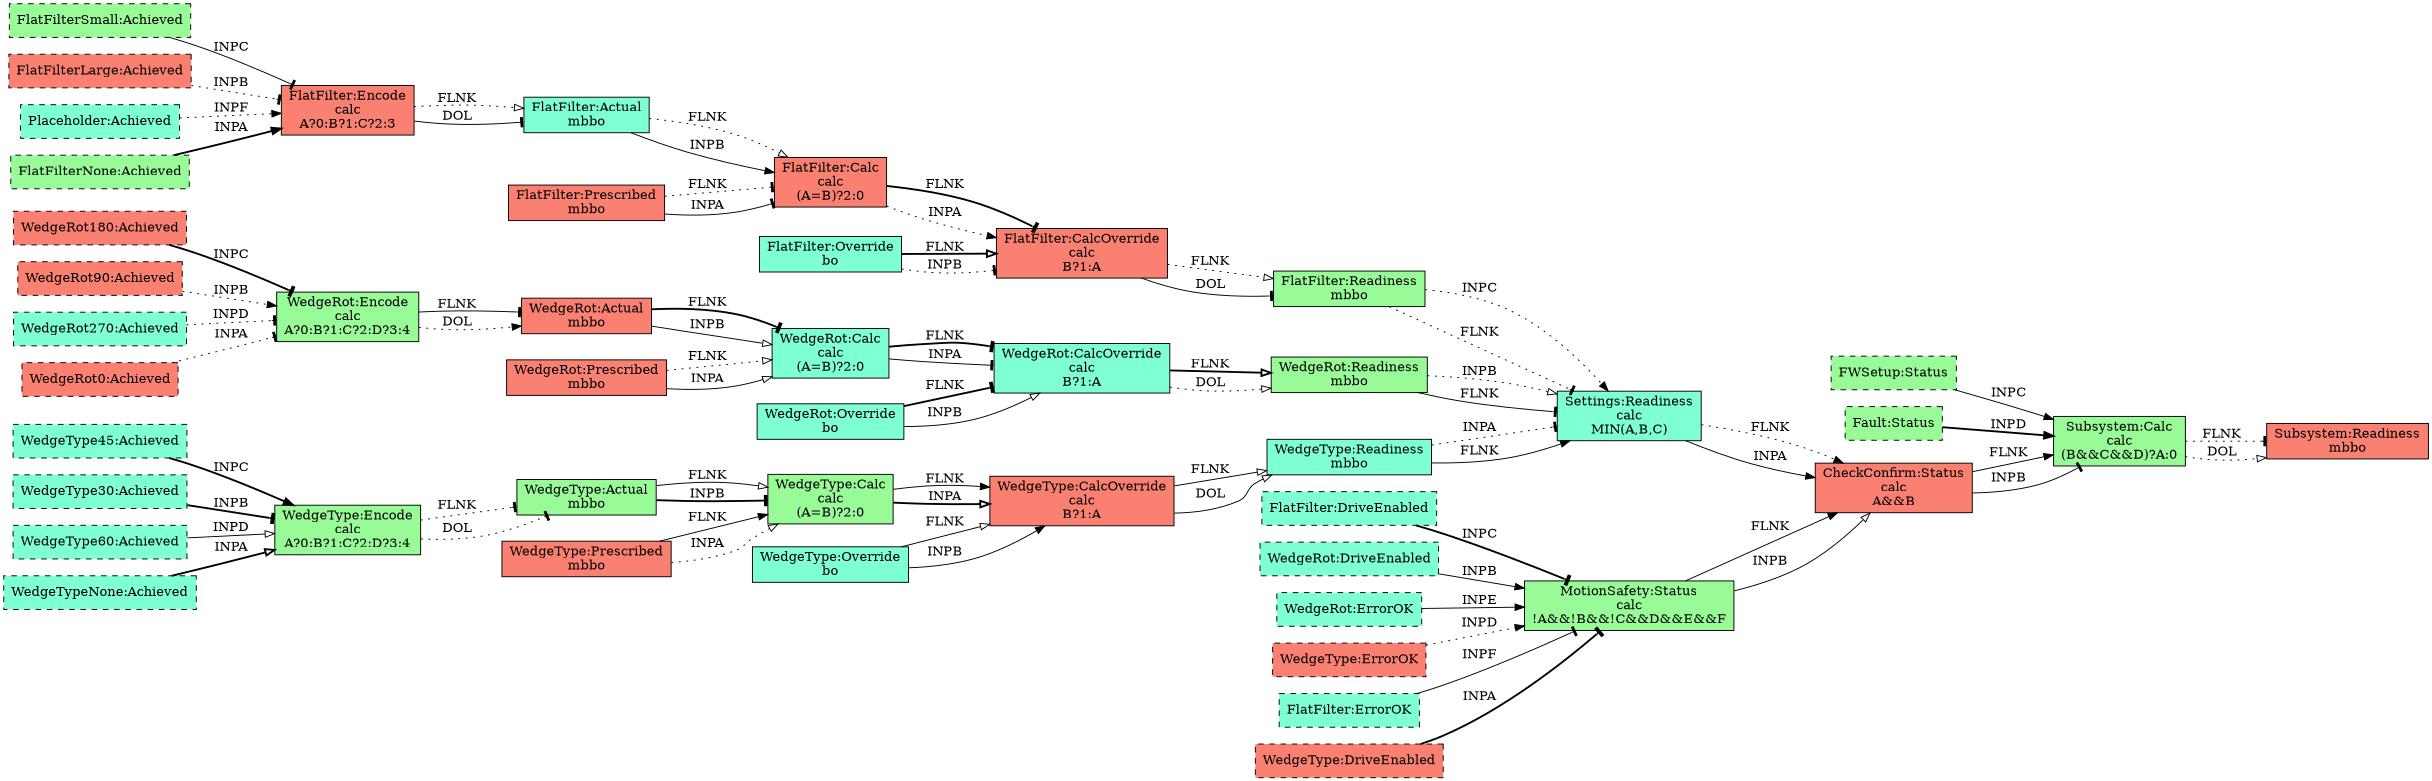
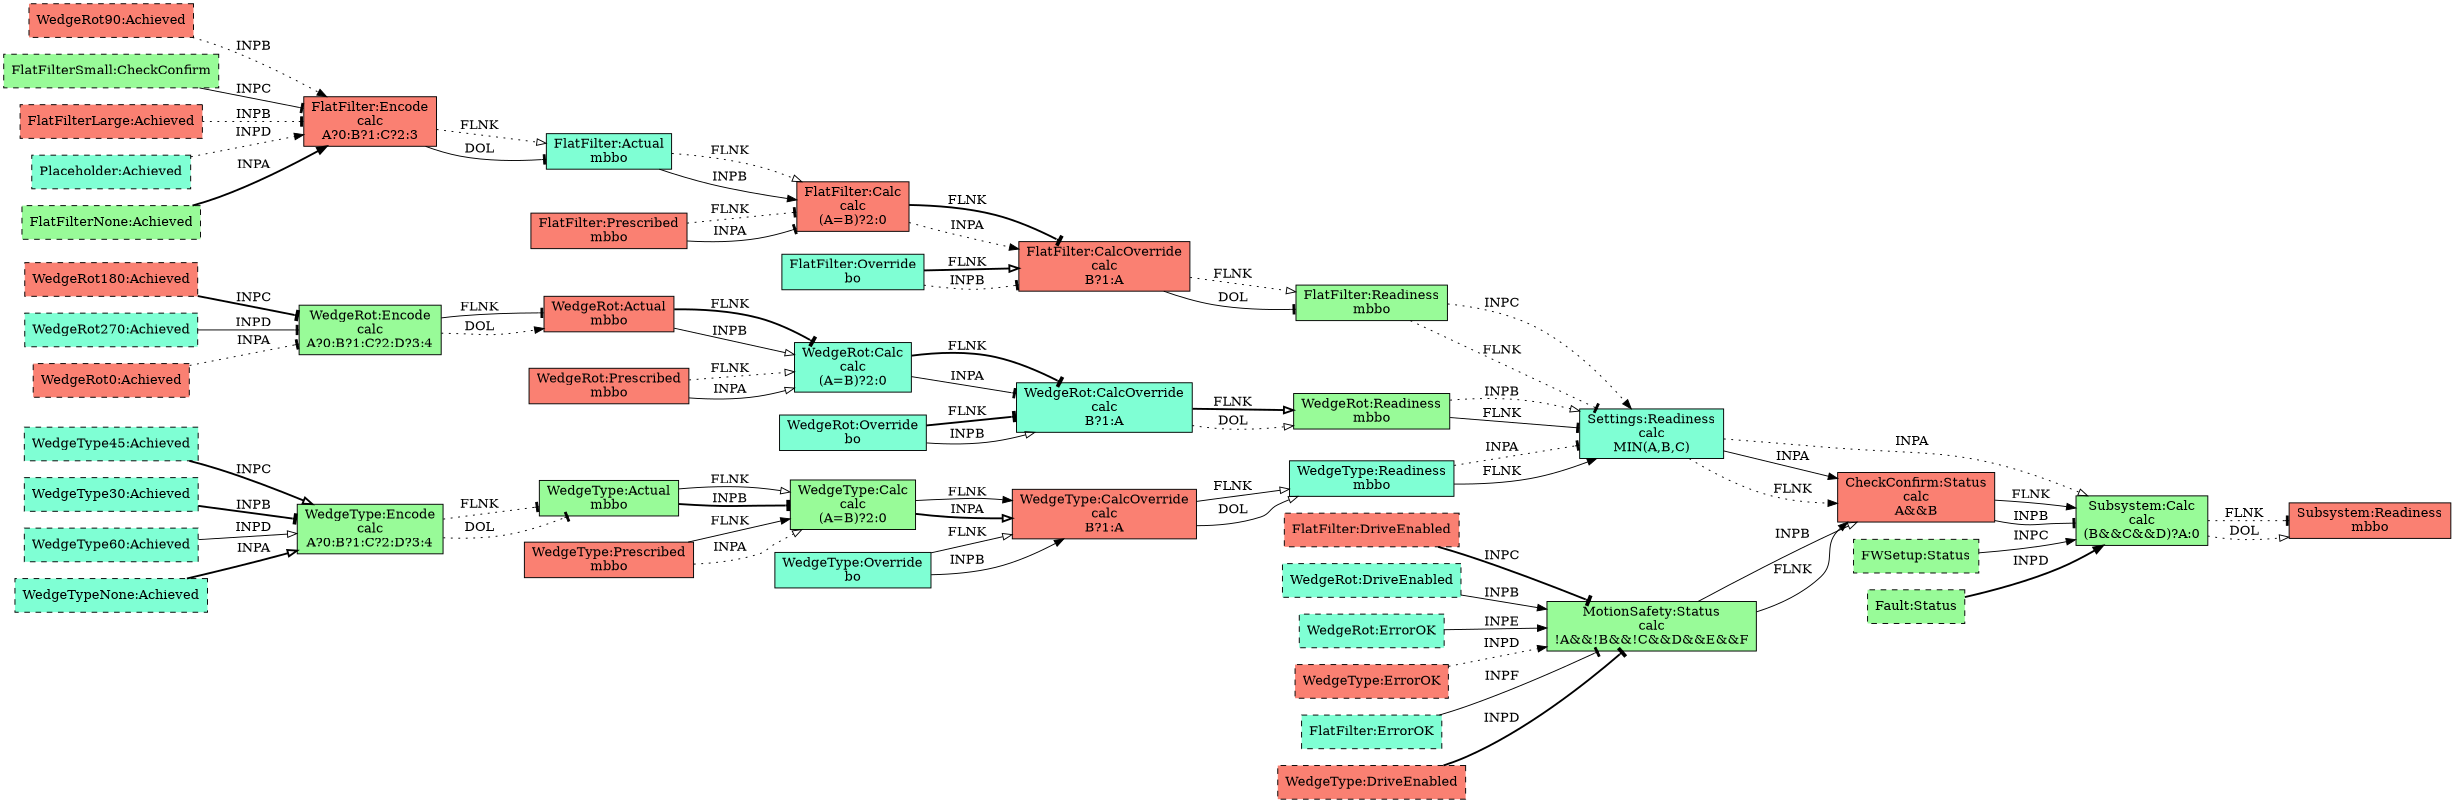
(100, 21) -> (111, 71)
(236, 108) -> (258, 132)
(225, 298) -> (257, 61)
(229, 323) -> (246, 330)
none -> (1904, 452)
(227, 478) -> (247, 479)
(1349, 508) -> (1372, 530)
(1484, 697) -> (1506, 718)
